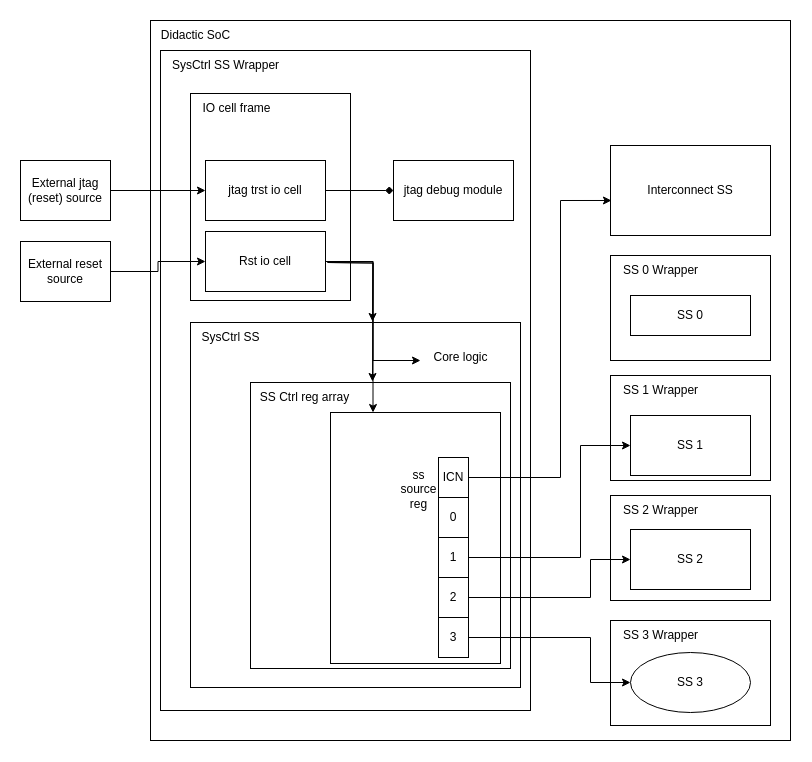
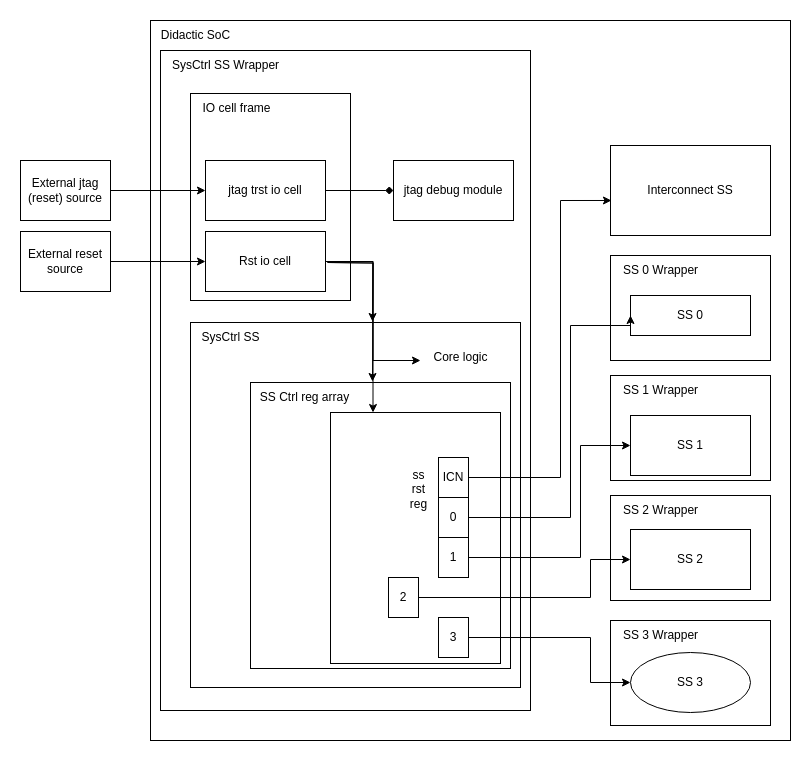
(66, 272) -> (66, 262)
none -> (571, 442)
(419, 490) -> (419, 490)
(454, 598) -> (404, 598)
